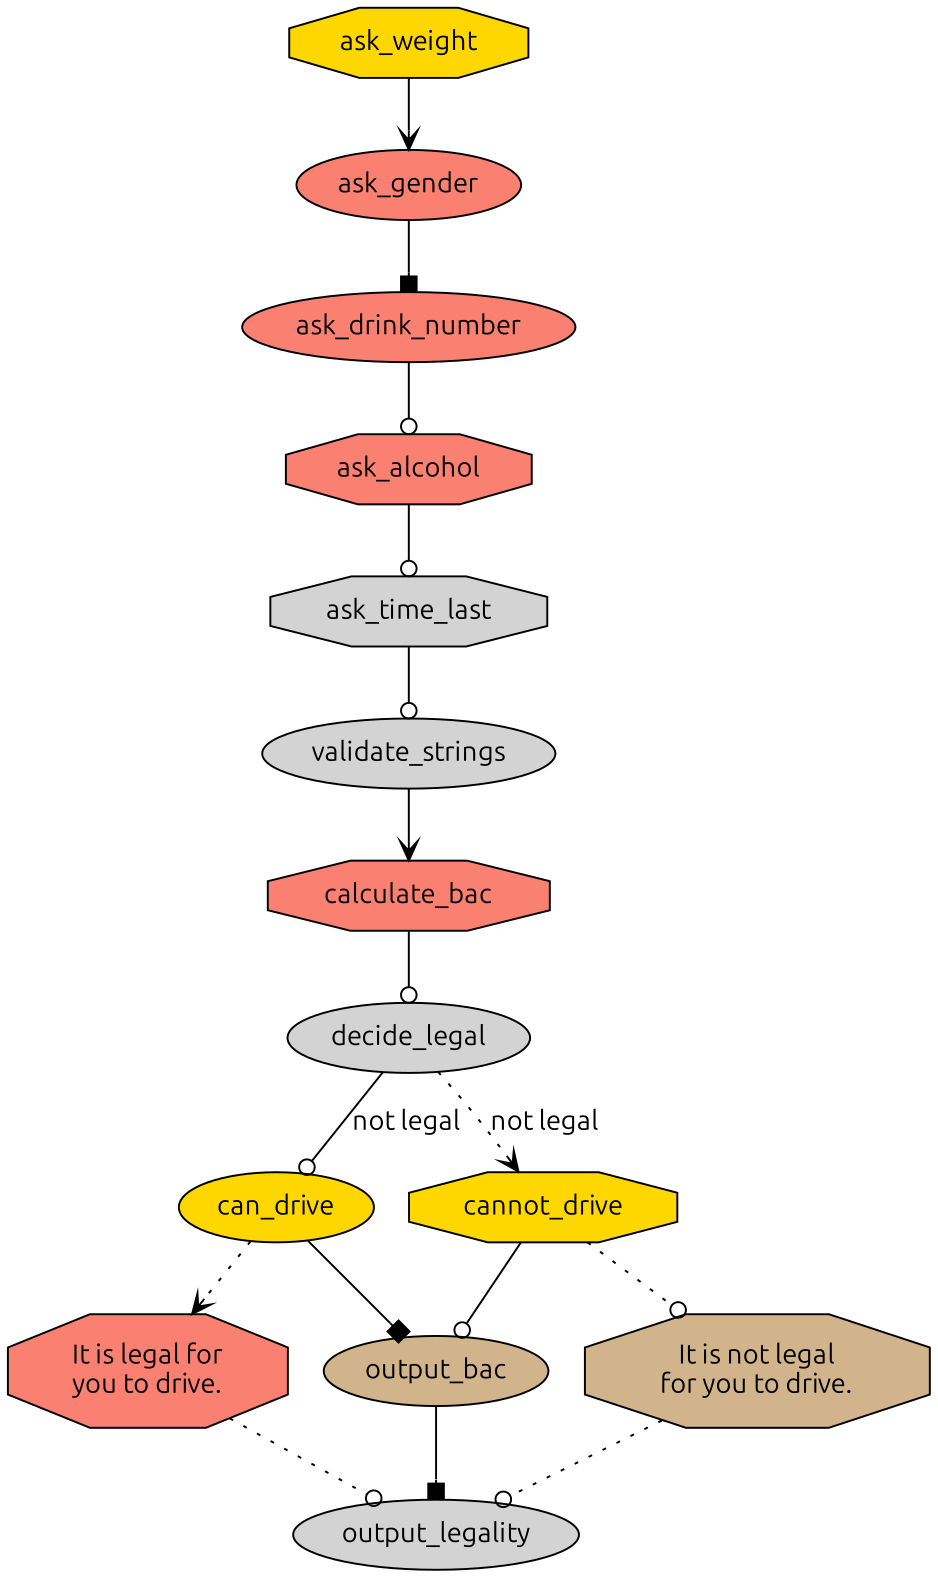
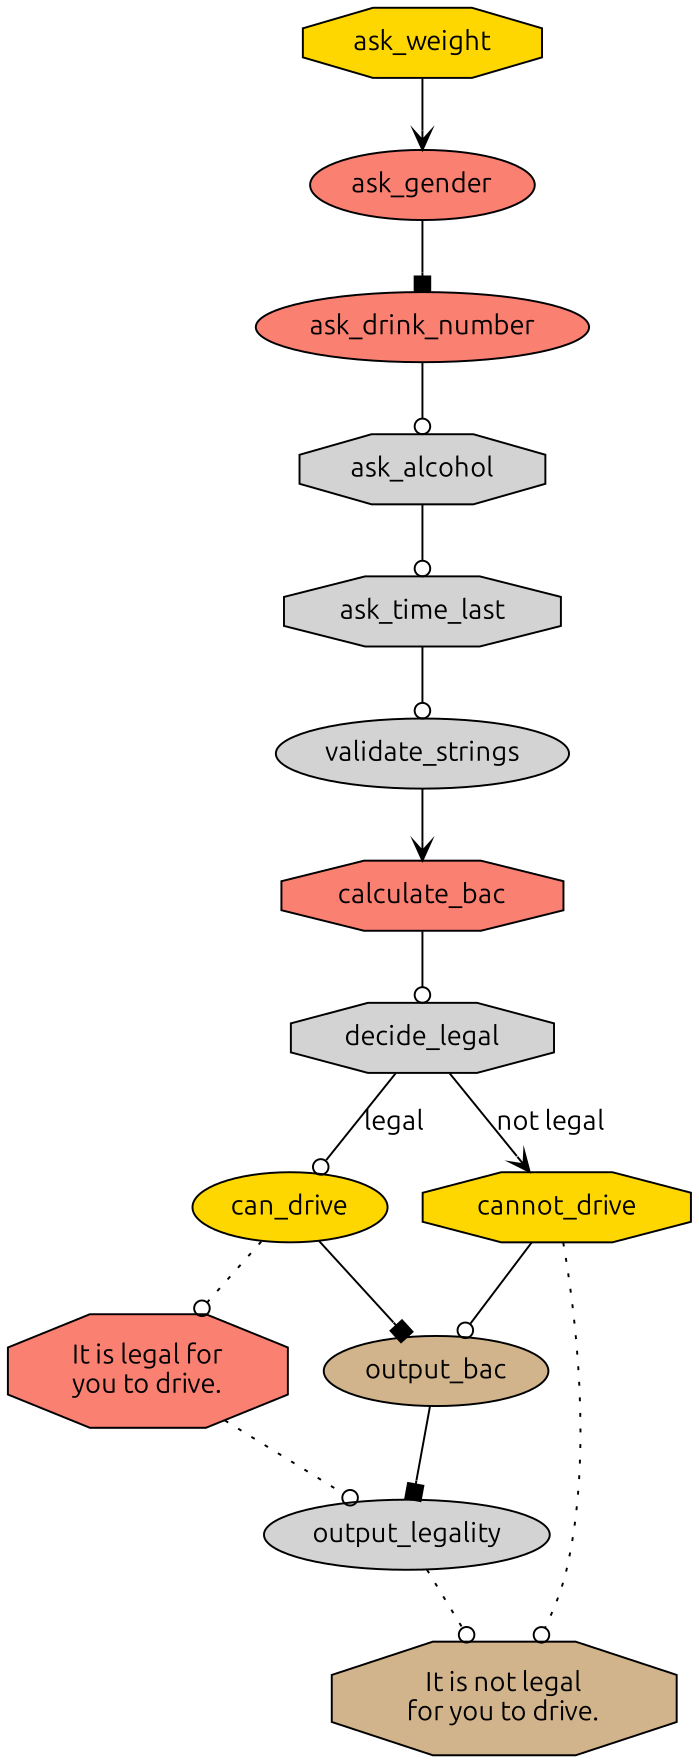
(409, 469) -> (422, 469)
(409, 1038) -> (422, 1038)
(473, 1113) -> (483, 1115)
(407, 1123) -> (394, 1123)
(228, 1270) -> (234, 1272)
(586, 1458) -> (445, 1599)
